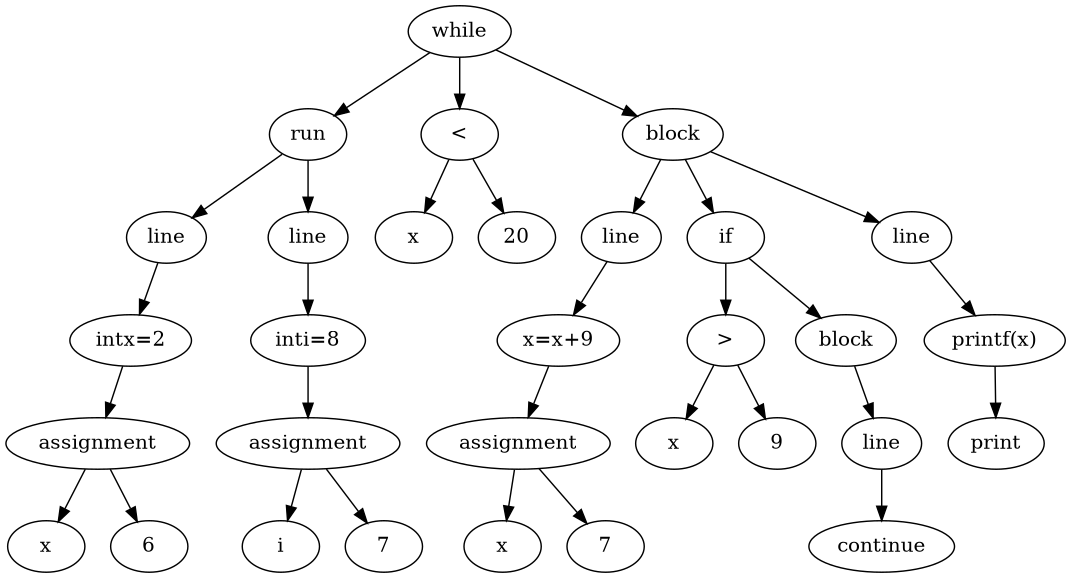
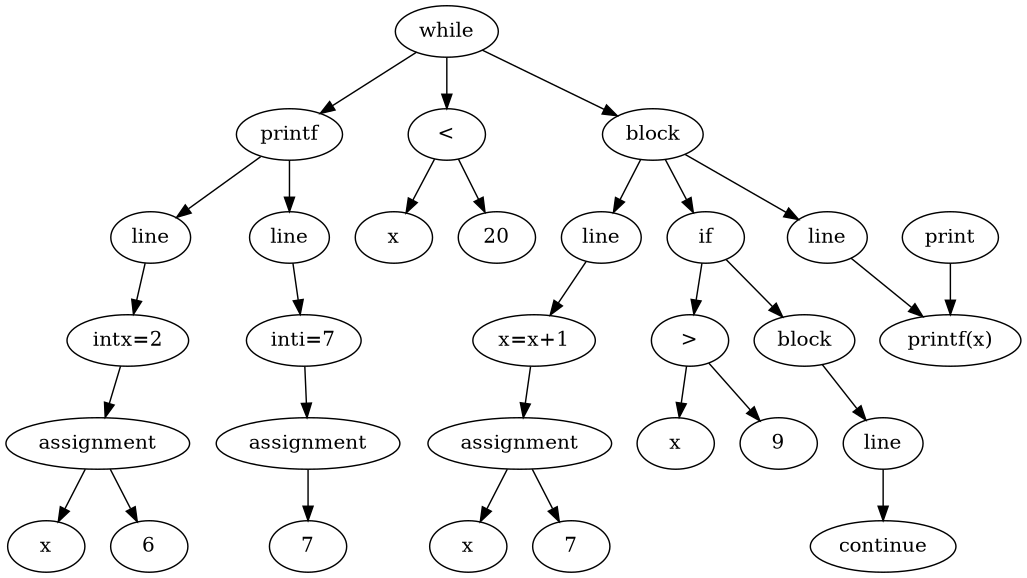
(308, 134) -> (289, 134)
(308, 340) -> (304, 340)
(558, 340) -> (534, 340)
(995, 385) -> (950, 282)
(281, 546) -> none
